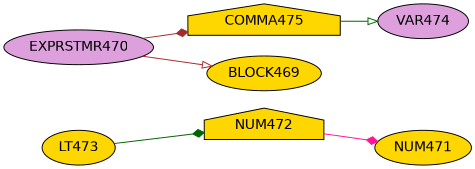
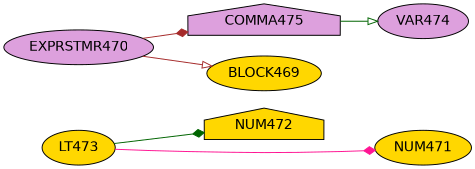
(264, 21) -> (264, 21)
(345, 137) -> (239, 152)
